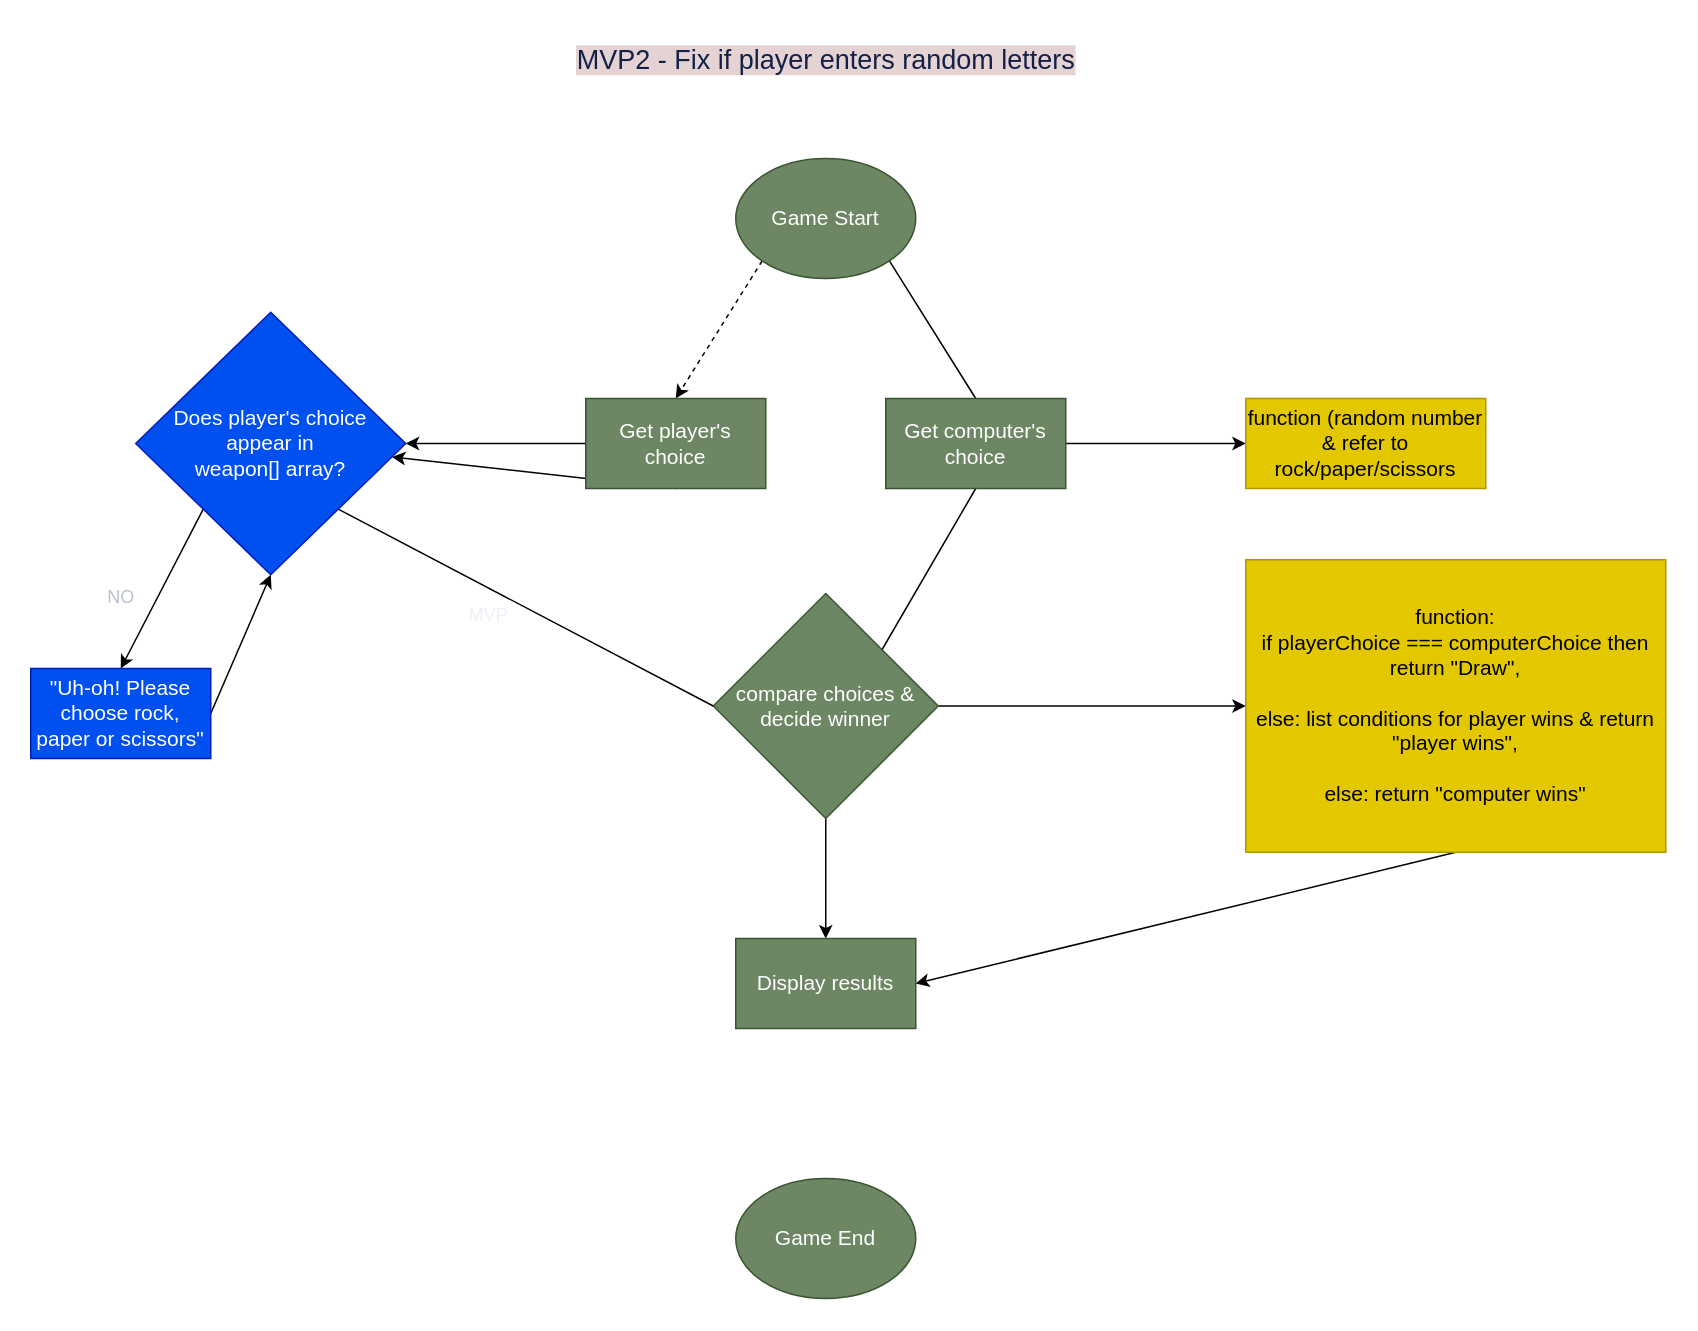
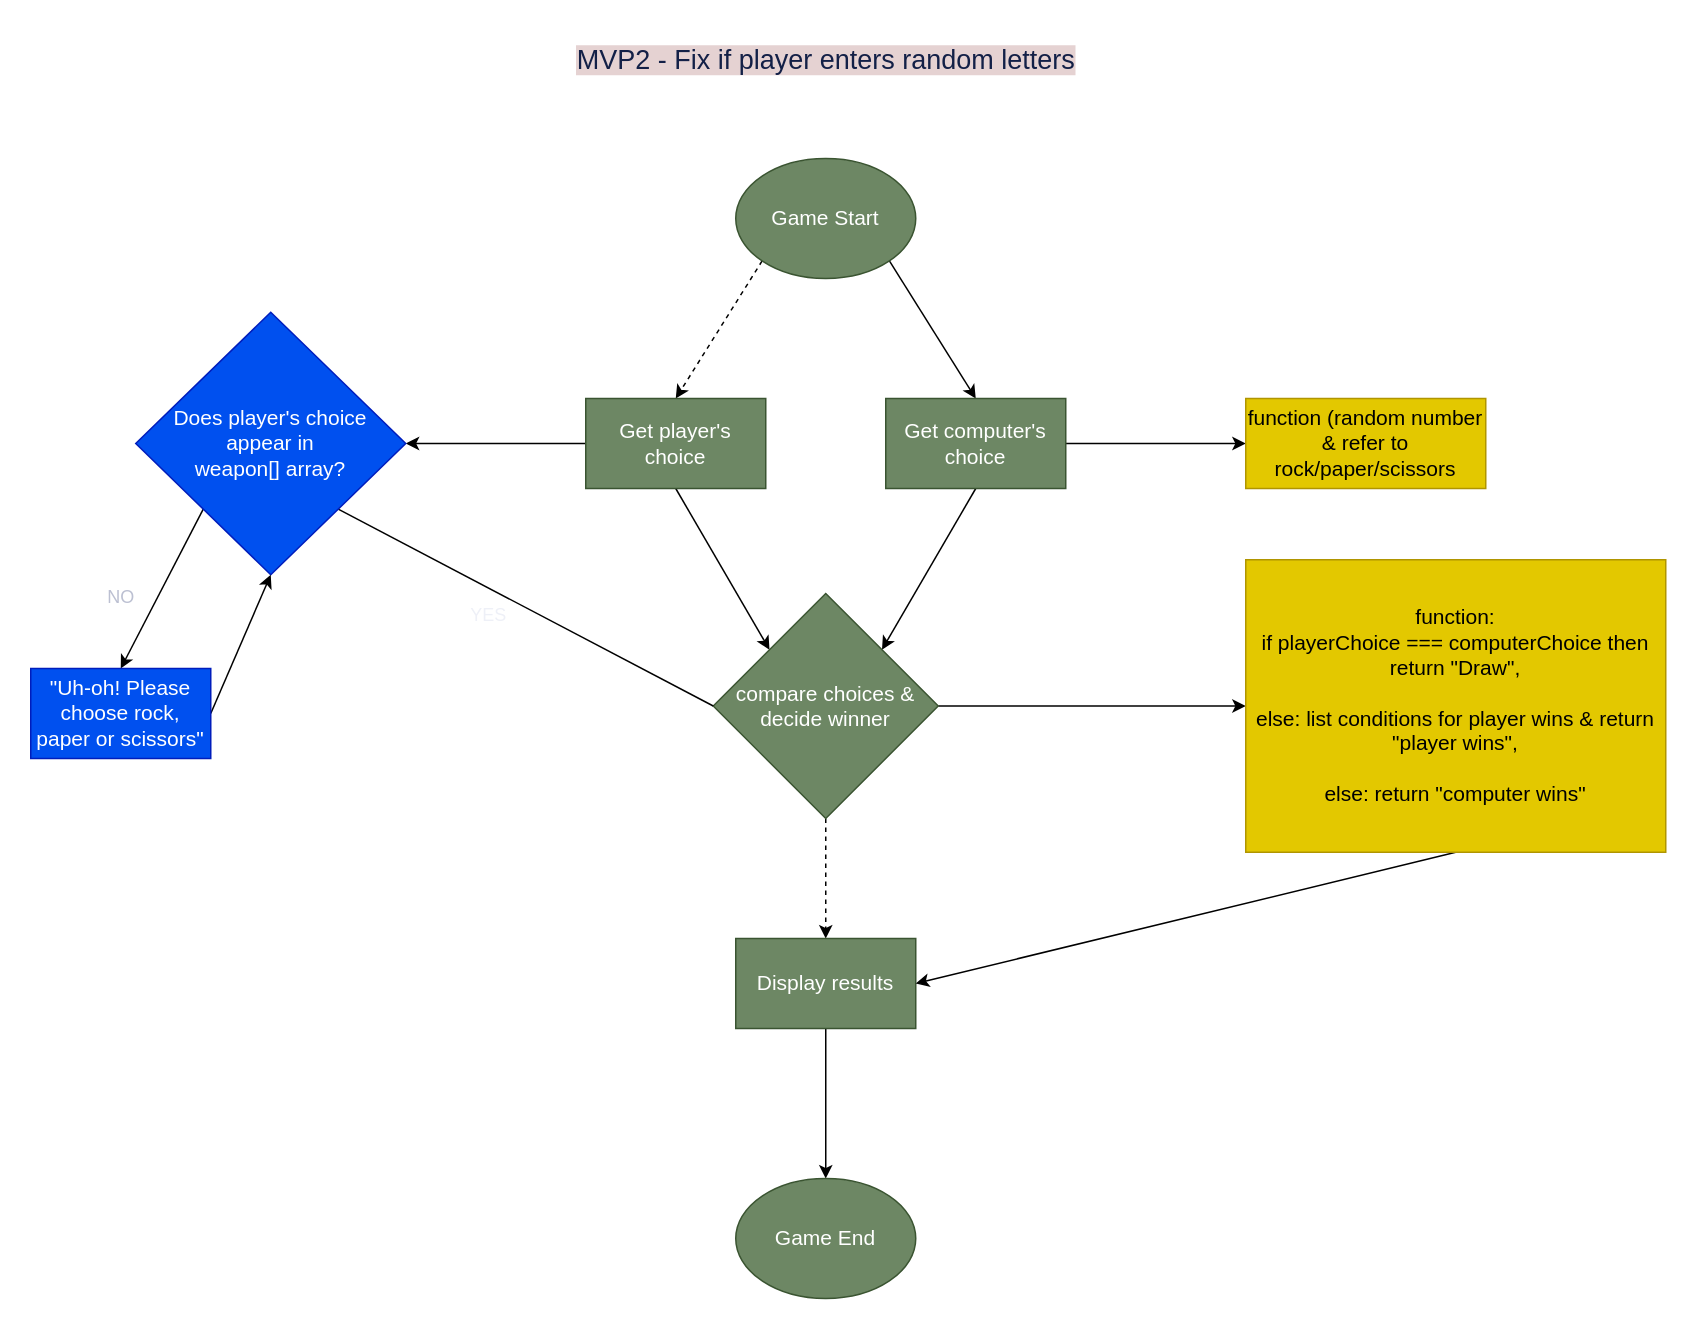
(972, 392) -> (970, 388)
(494, 468) -> (720, 565)
(489, 616) -> (489, 616)
(886, 643) -> (888, 639)
(826, 873) -> (826, 873)
none -> (826, 1098)
